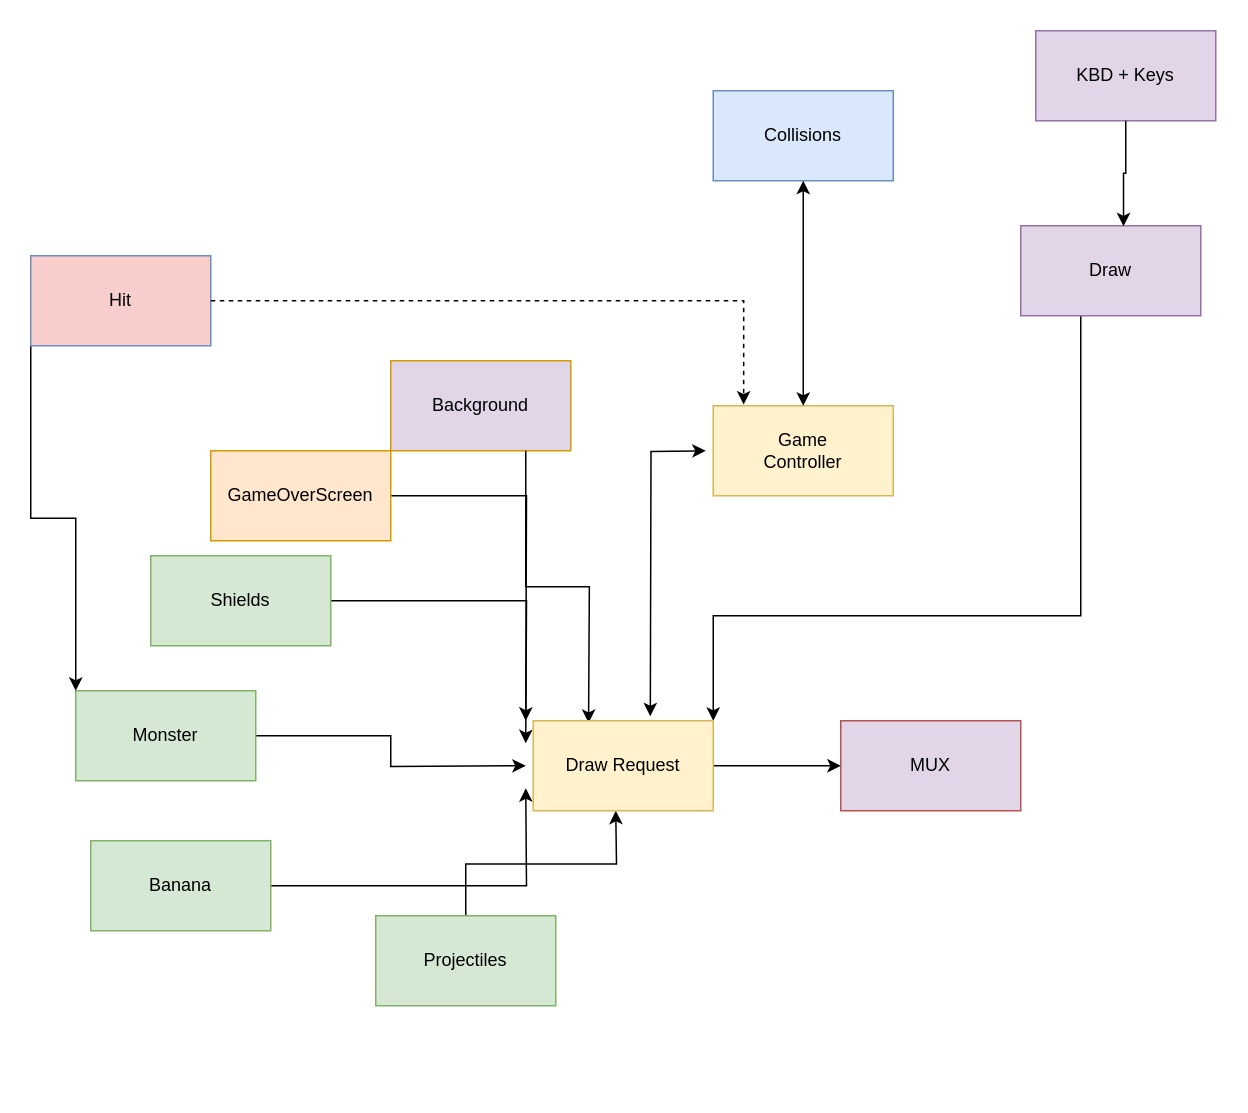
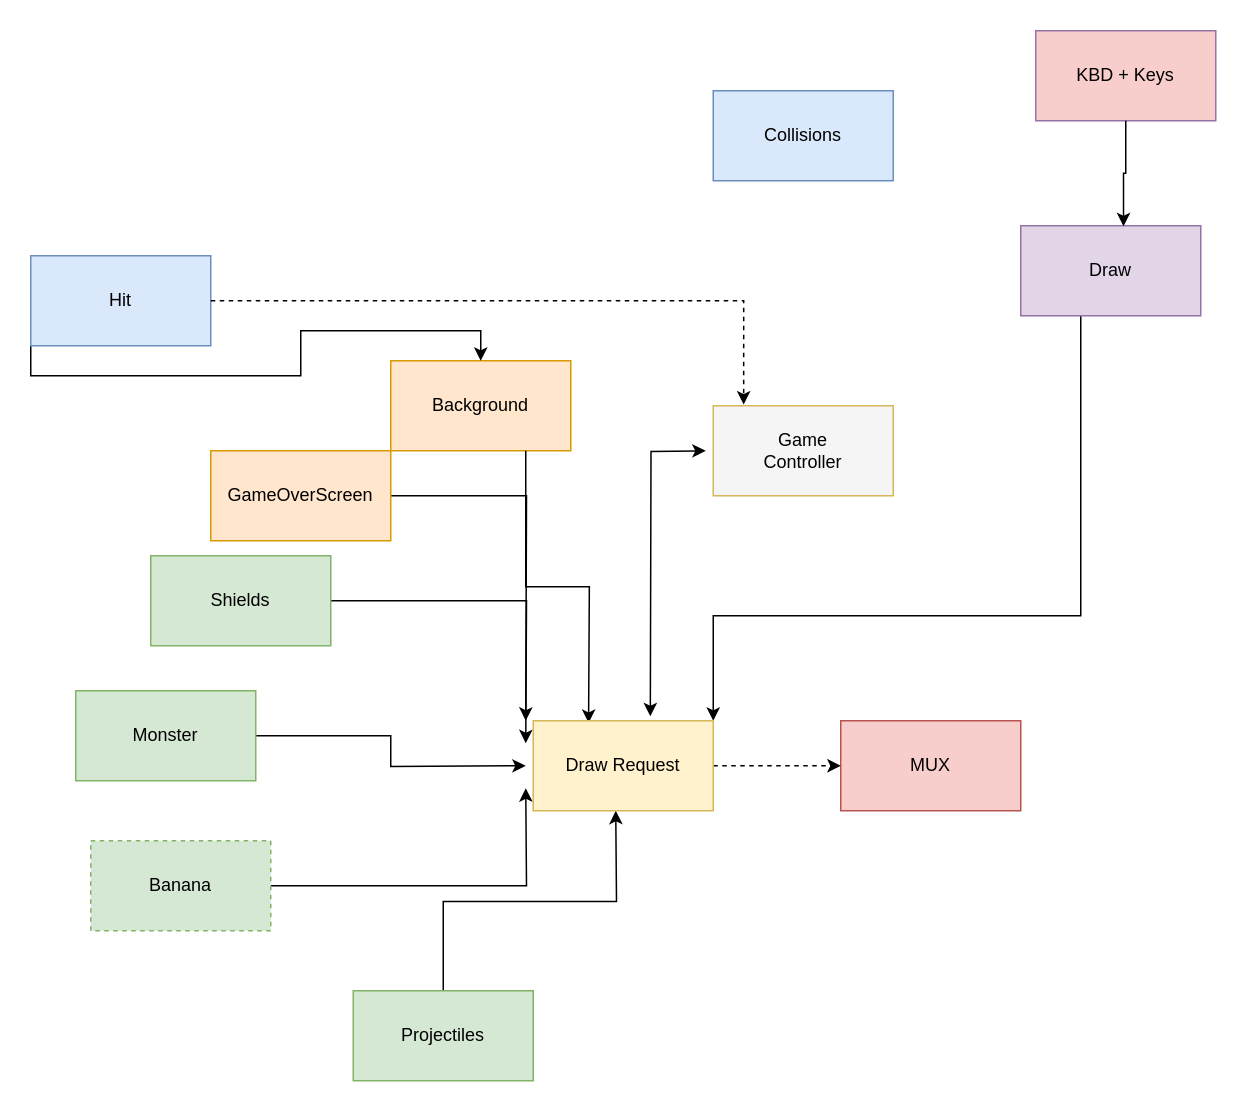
(1126, 76) -> (1126, 76)
(803, 294) -> none
(121, 301) -> (121, 301)
(481, 406) -> (481, 406)
(803, 451) -> (803, 451)
(62, 518) -> (287, 376)
(774, 766) -> (774, 766)
(931, 766) -> (931, 766)
(181, 886) -> (181, 886)
(466, 961) -> (443, 1036)
